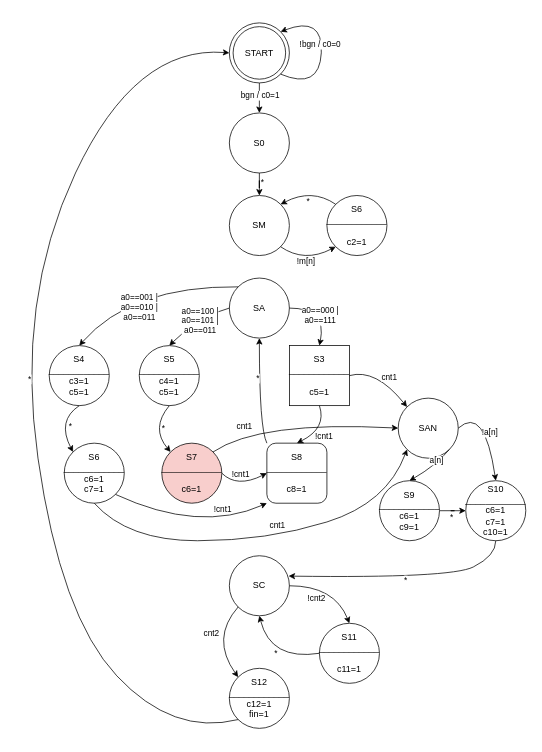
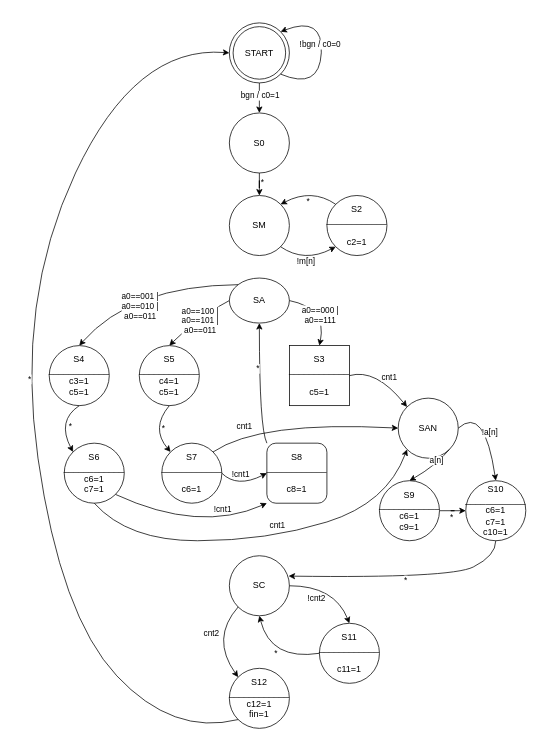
(357, 225) -> (357, 225)
(259, 308) -> (259, 300)
(317, 428) -> none
(192, 473) -> (192, 473)
